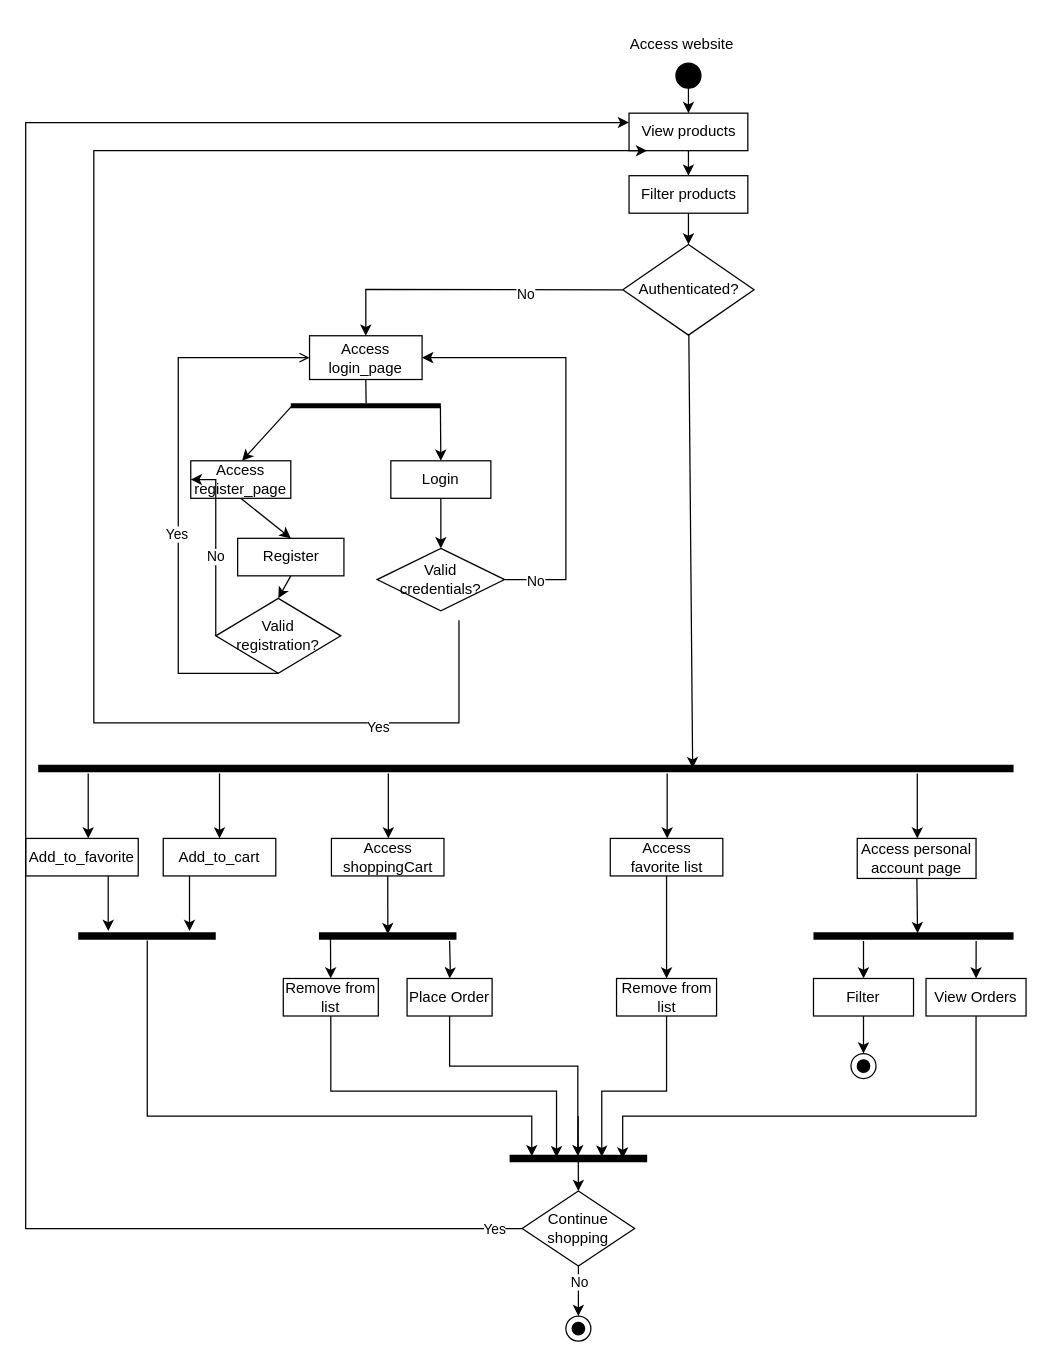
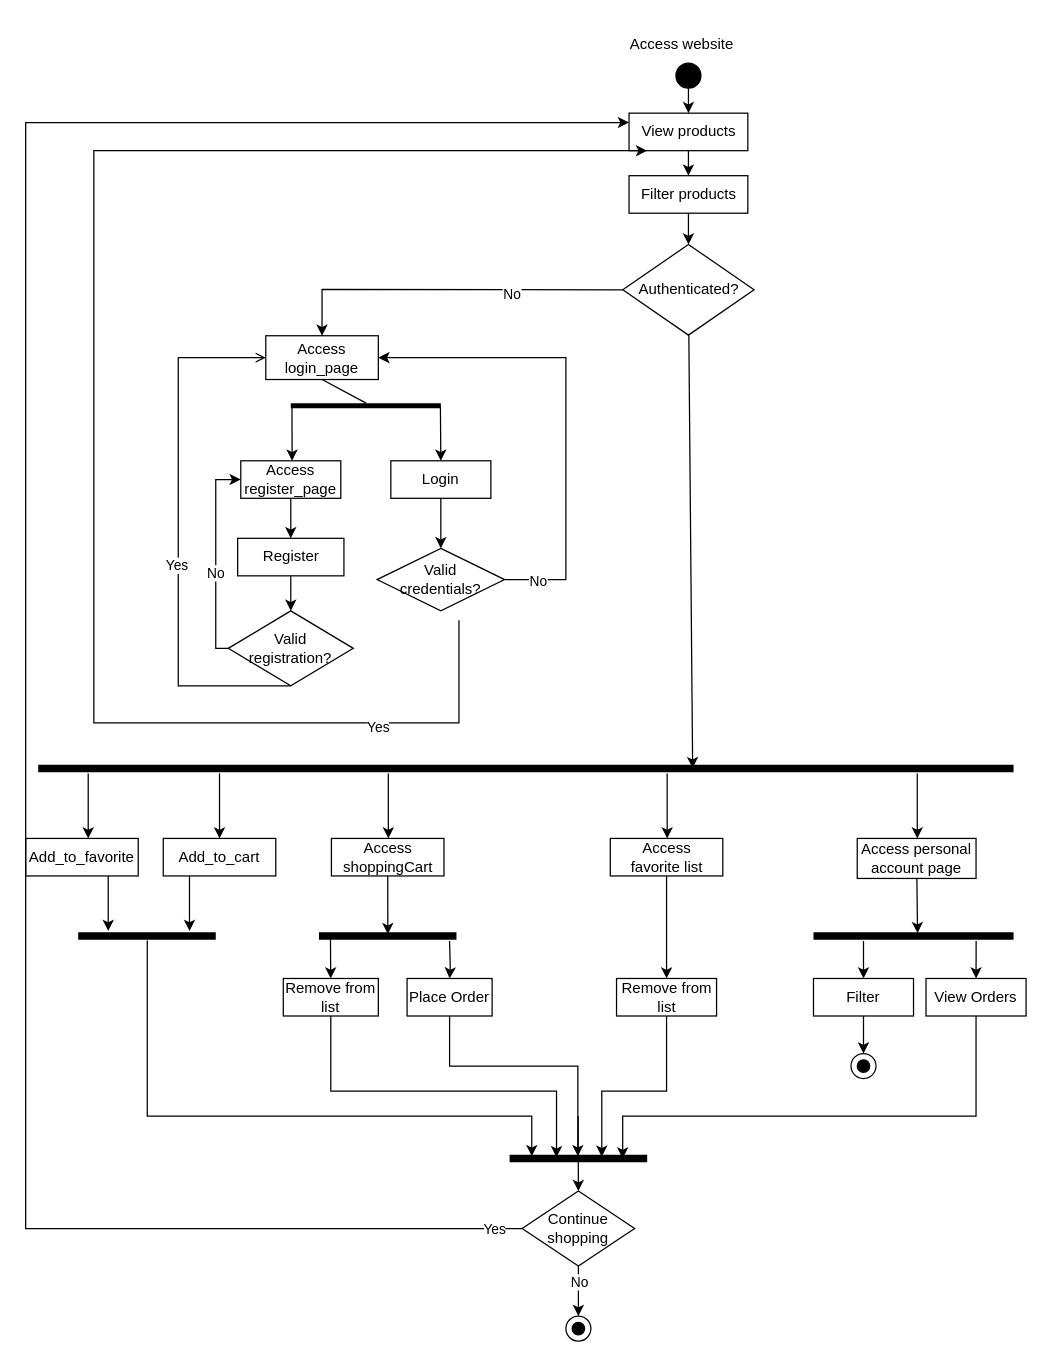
(366, 358) -> (322, 358)
(241, 479) -> (291, 479)
(278, 636) -> (291, 648)
